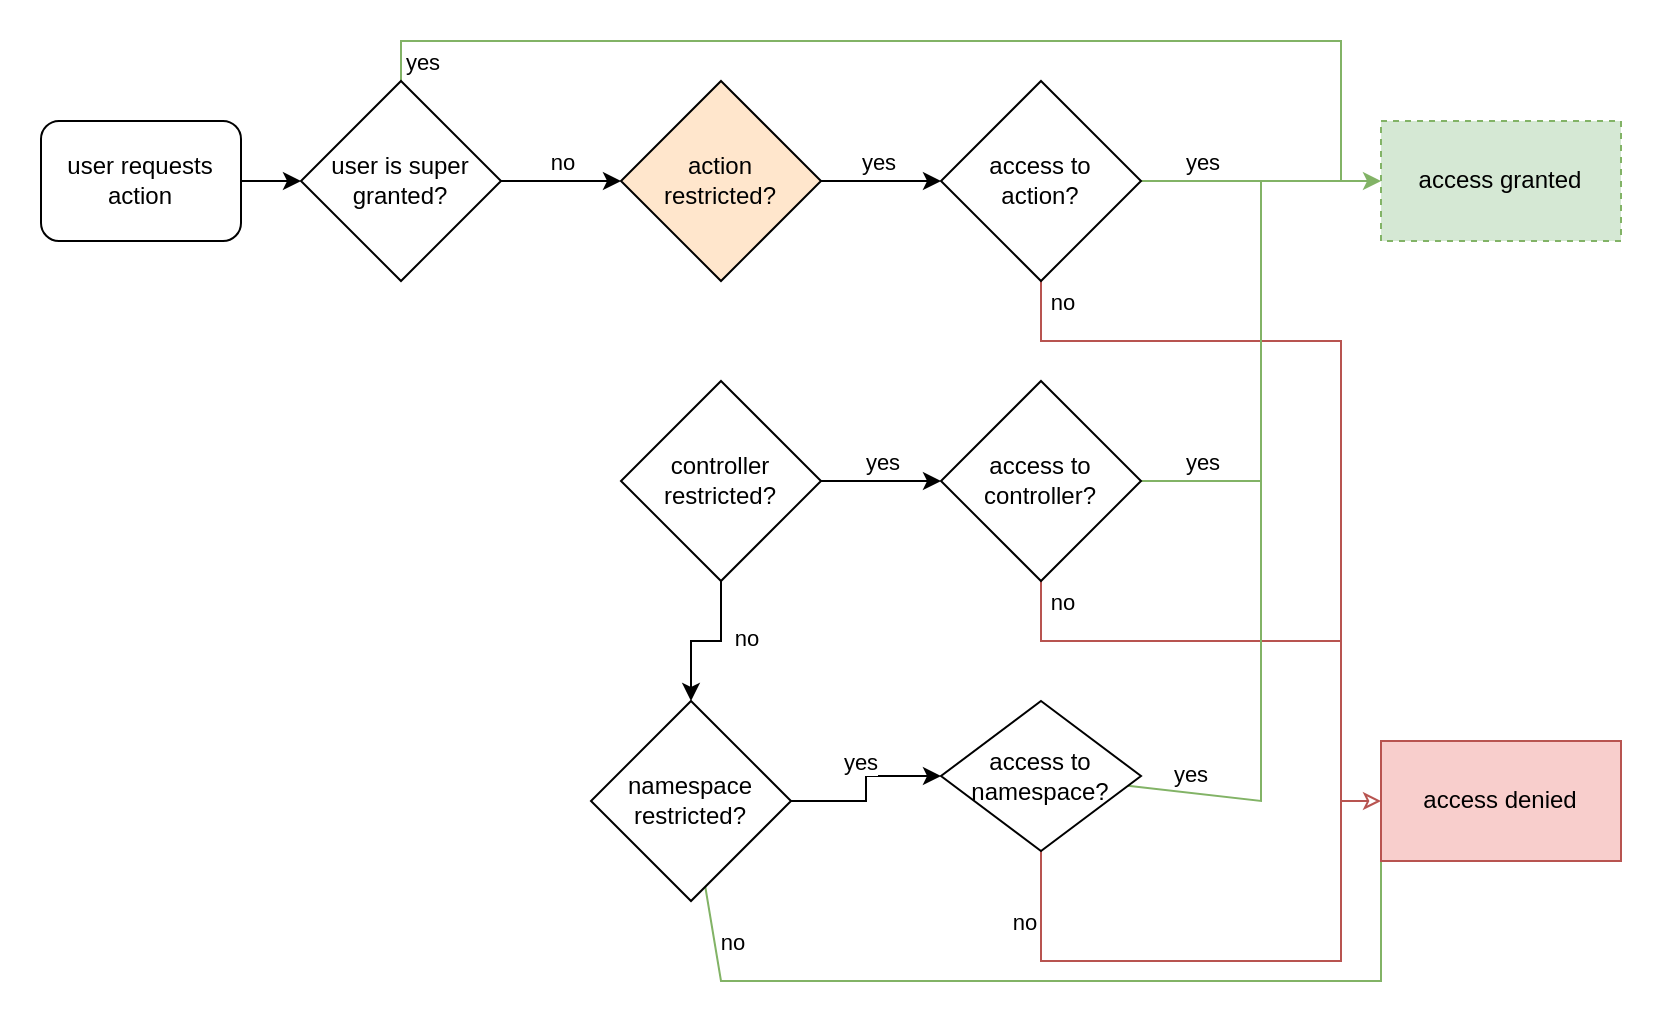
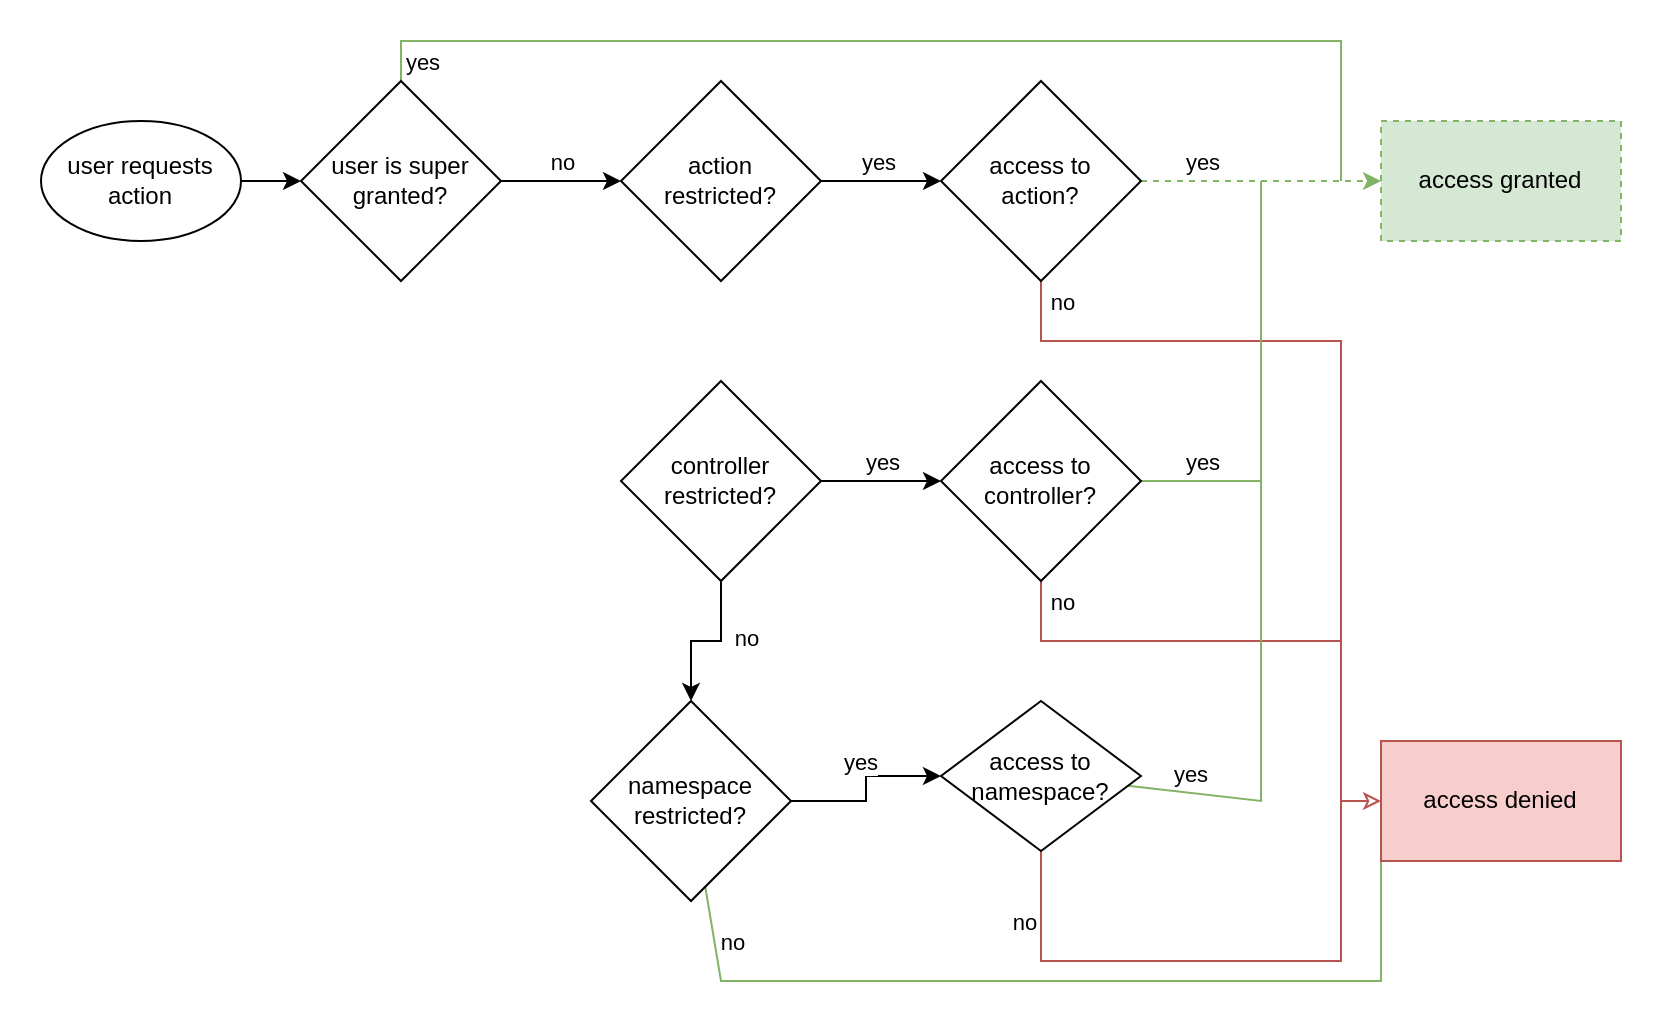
(141, 181) -> (141, 181)
(721, 181) -> (721, 181)
(1201, 181) -> (1201, 181)
